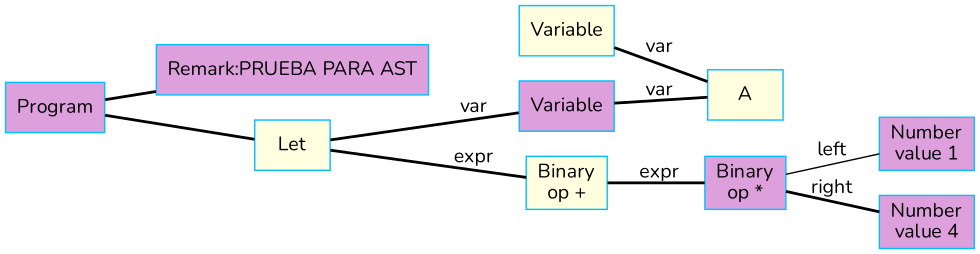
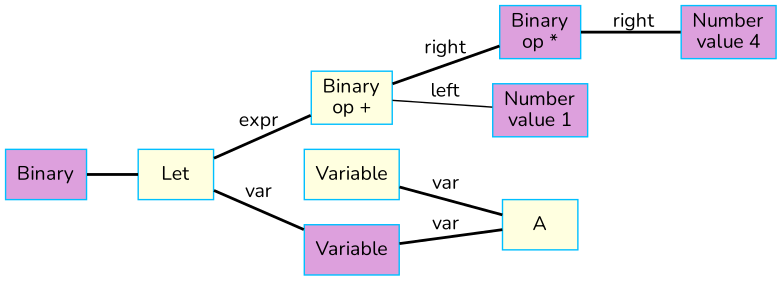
(292, 70) -> none
(55, 107) -> (46, 174)
(833, 164) -> (442, 104)
(660, 172) -> (446, 48)
